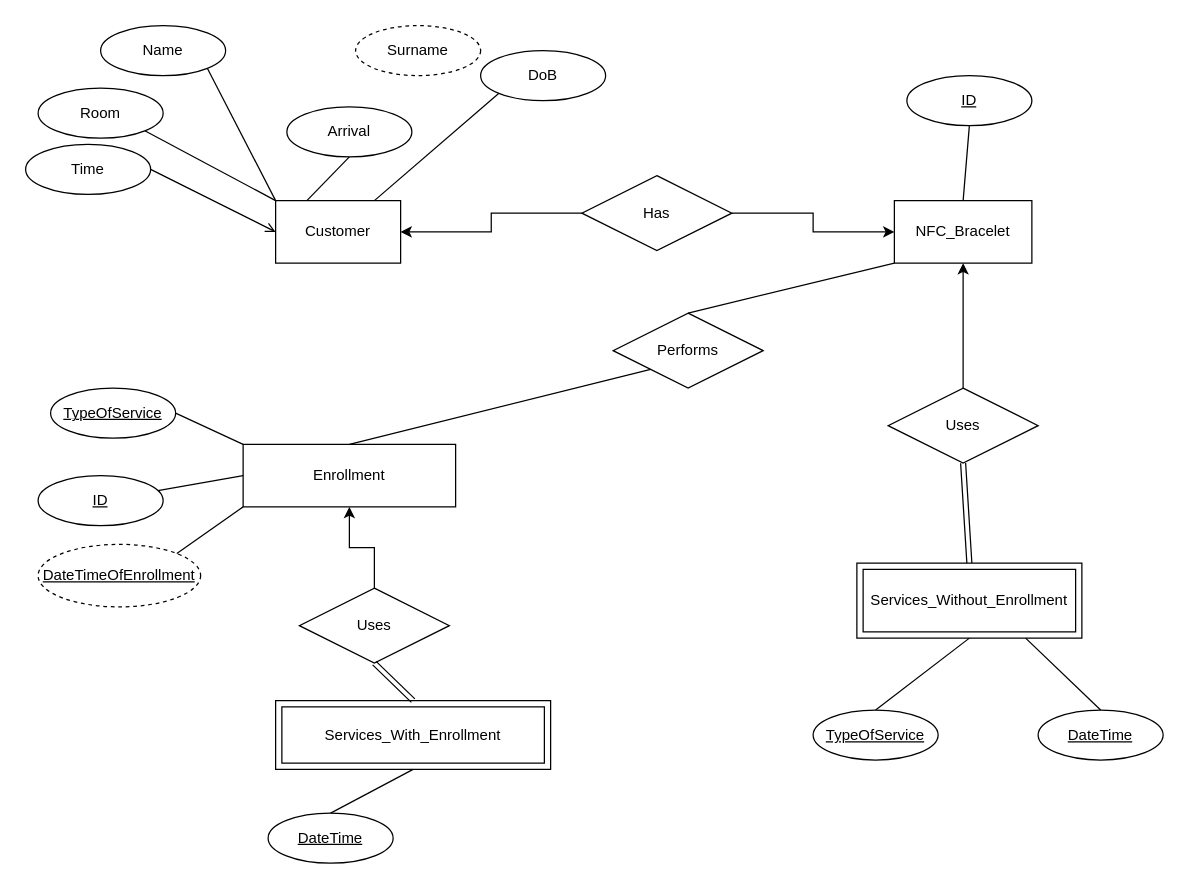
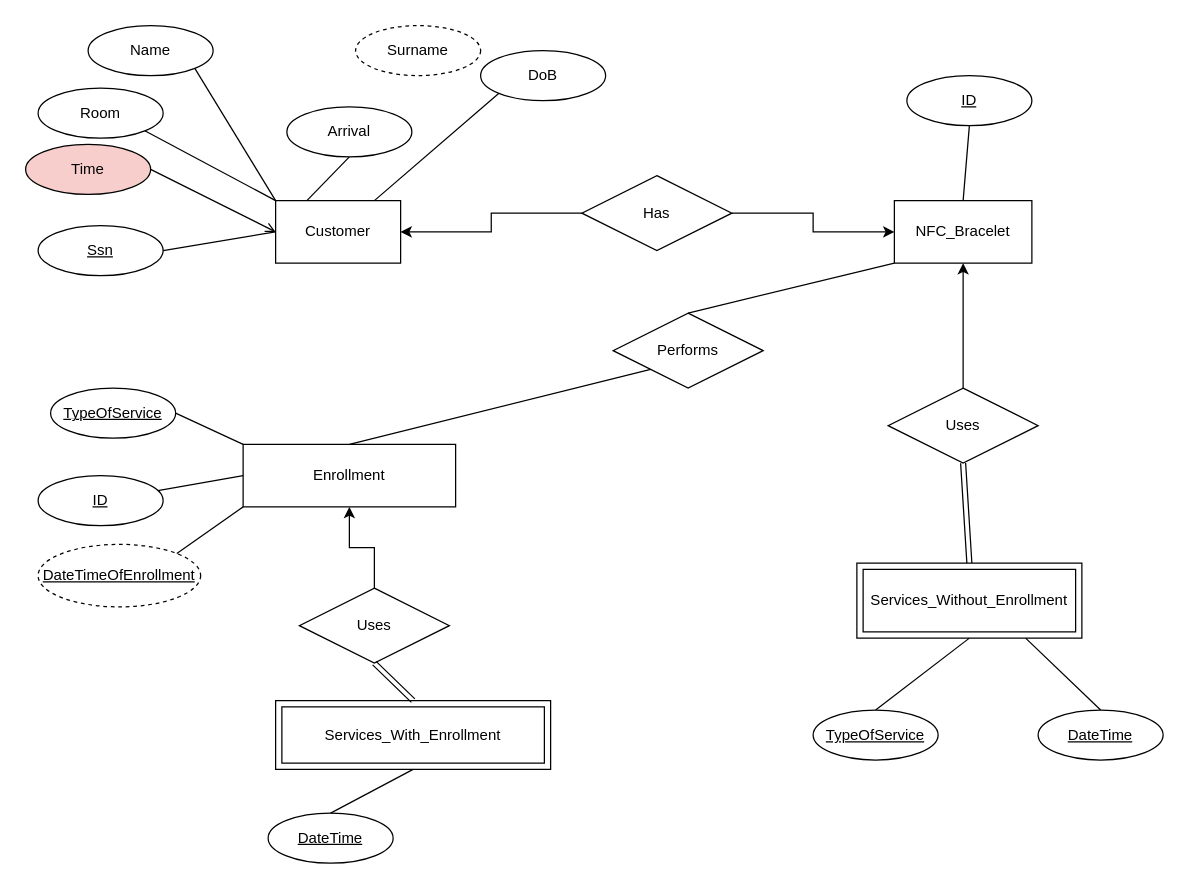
(163, 51) -> (151, 51)
(88, 169) -> (88, 169)
none -> (219, 241)
none -> (101, 251)
